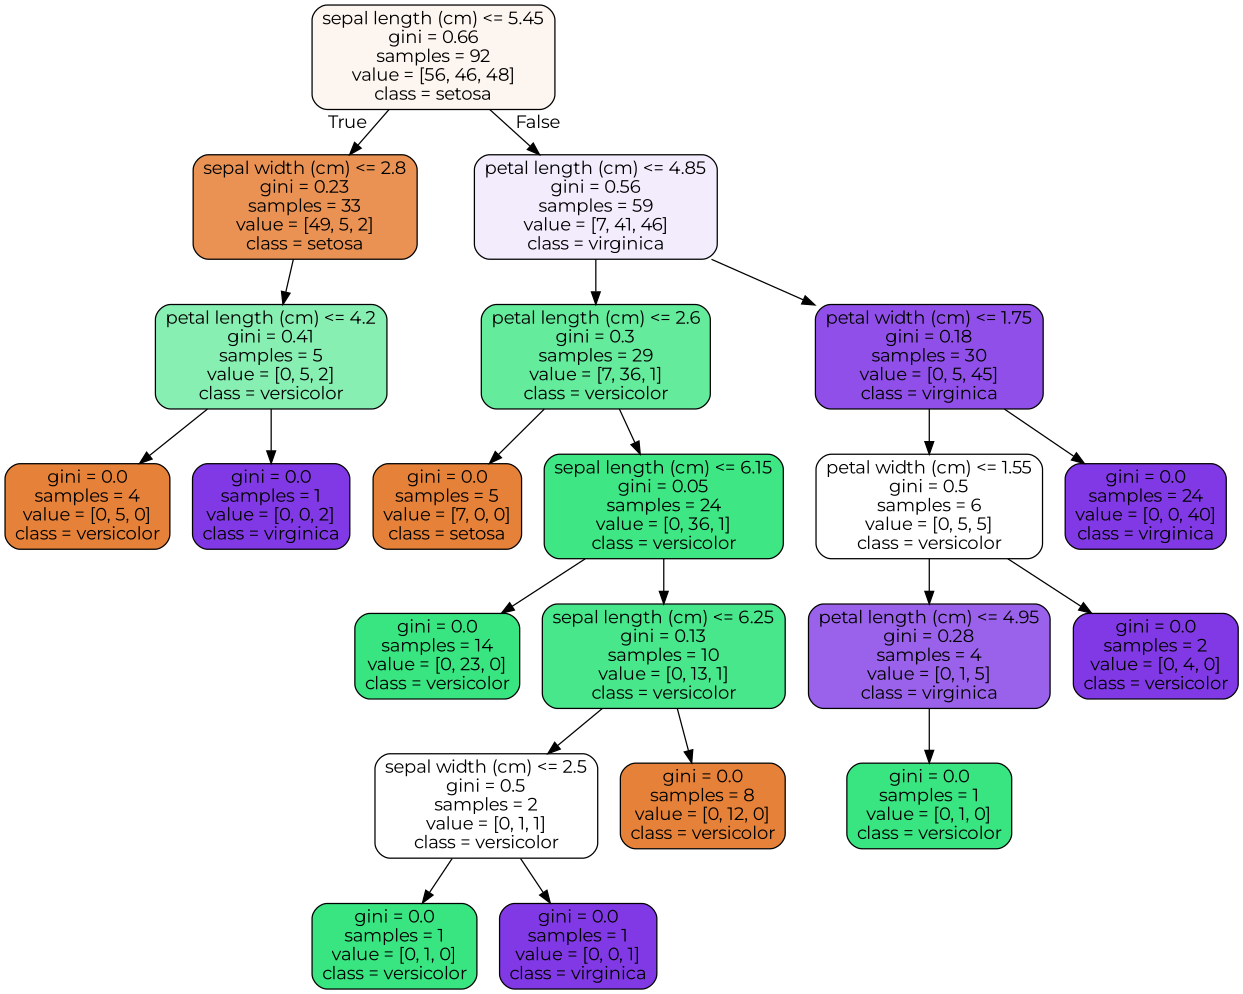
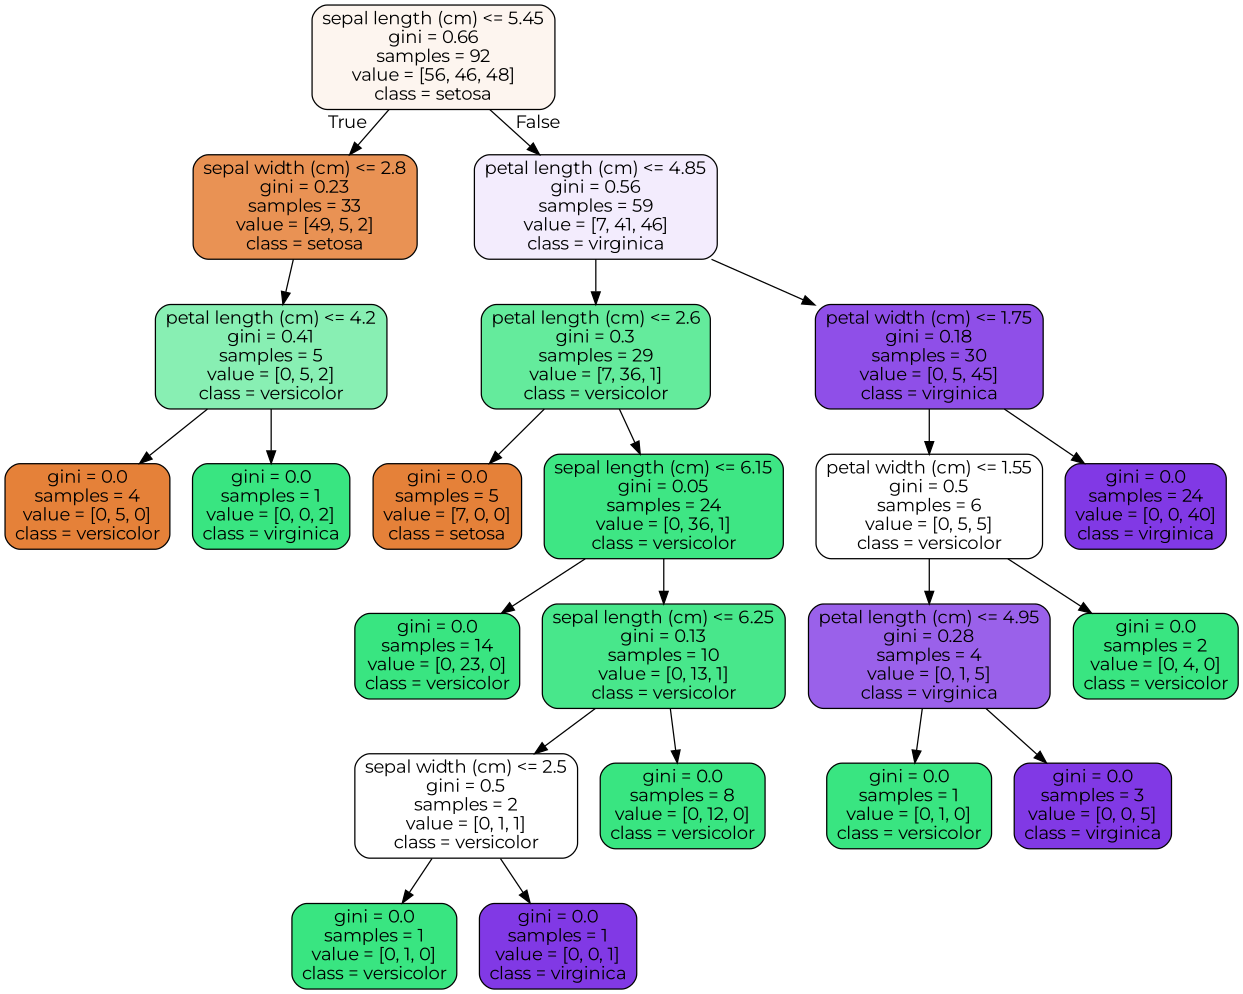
(271, 506) -> (271, 506)
(1156, 656) -> (1156, 656)
(703, 806) -> (683, 806)
none -> (1093, 806)
